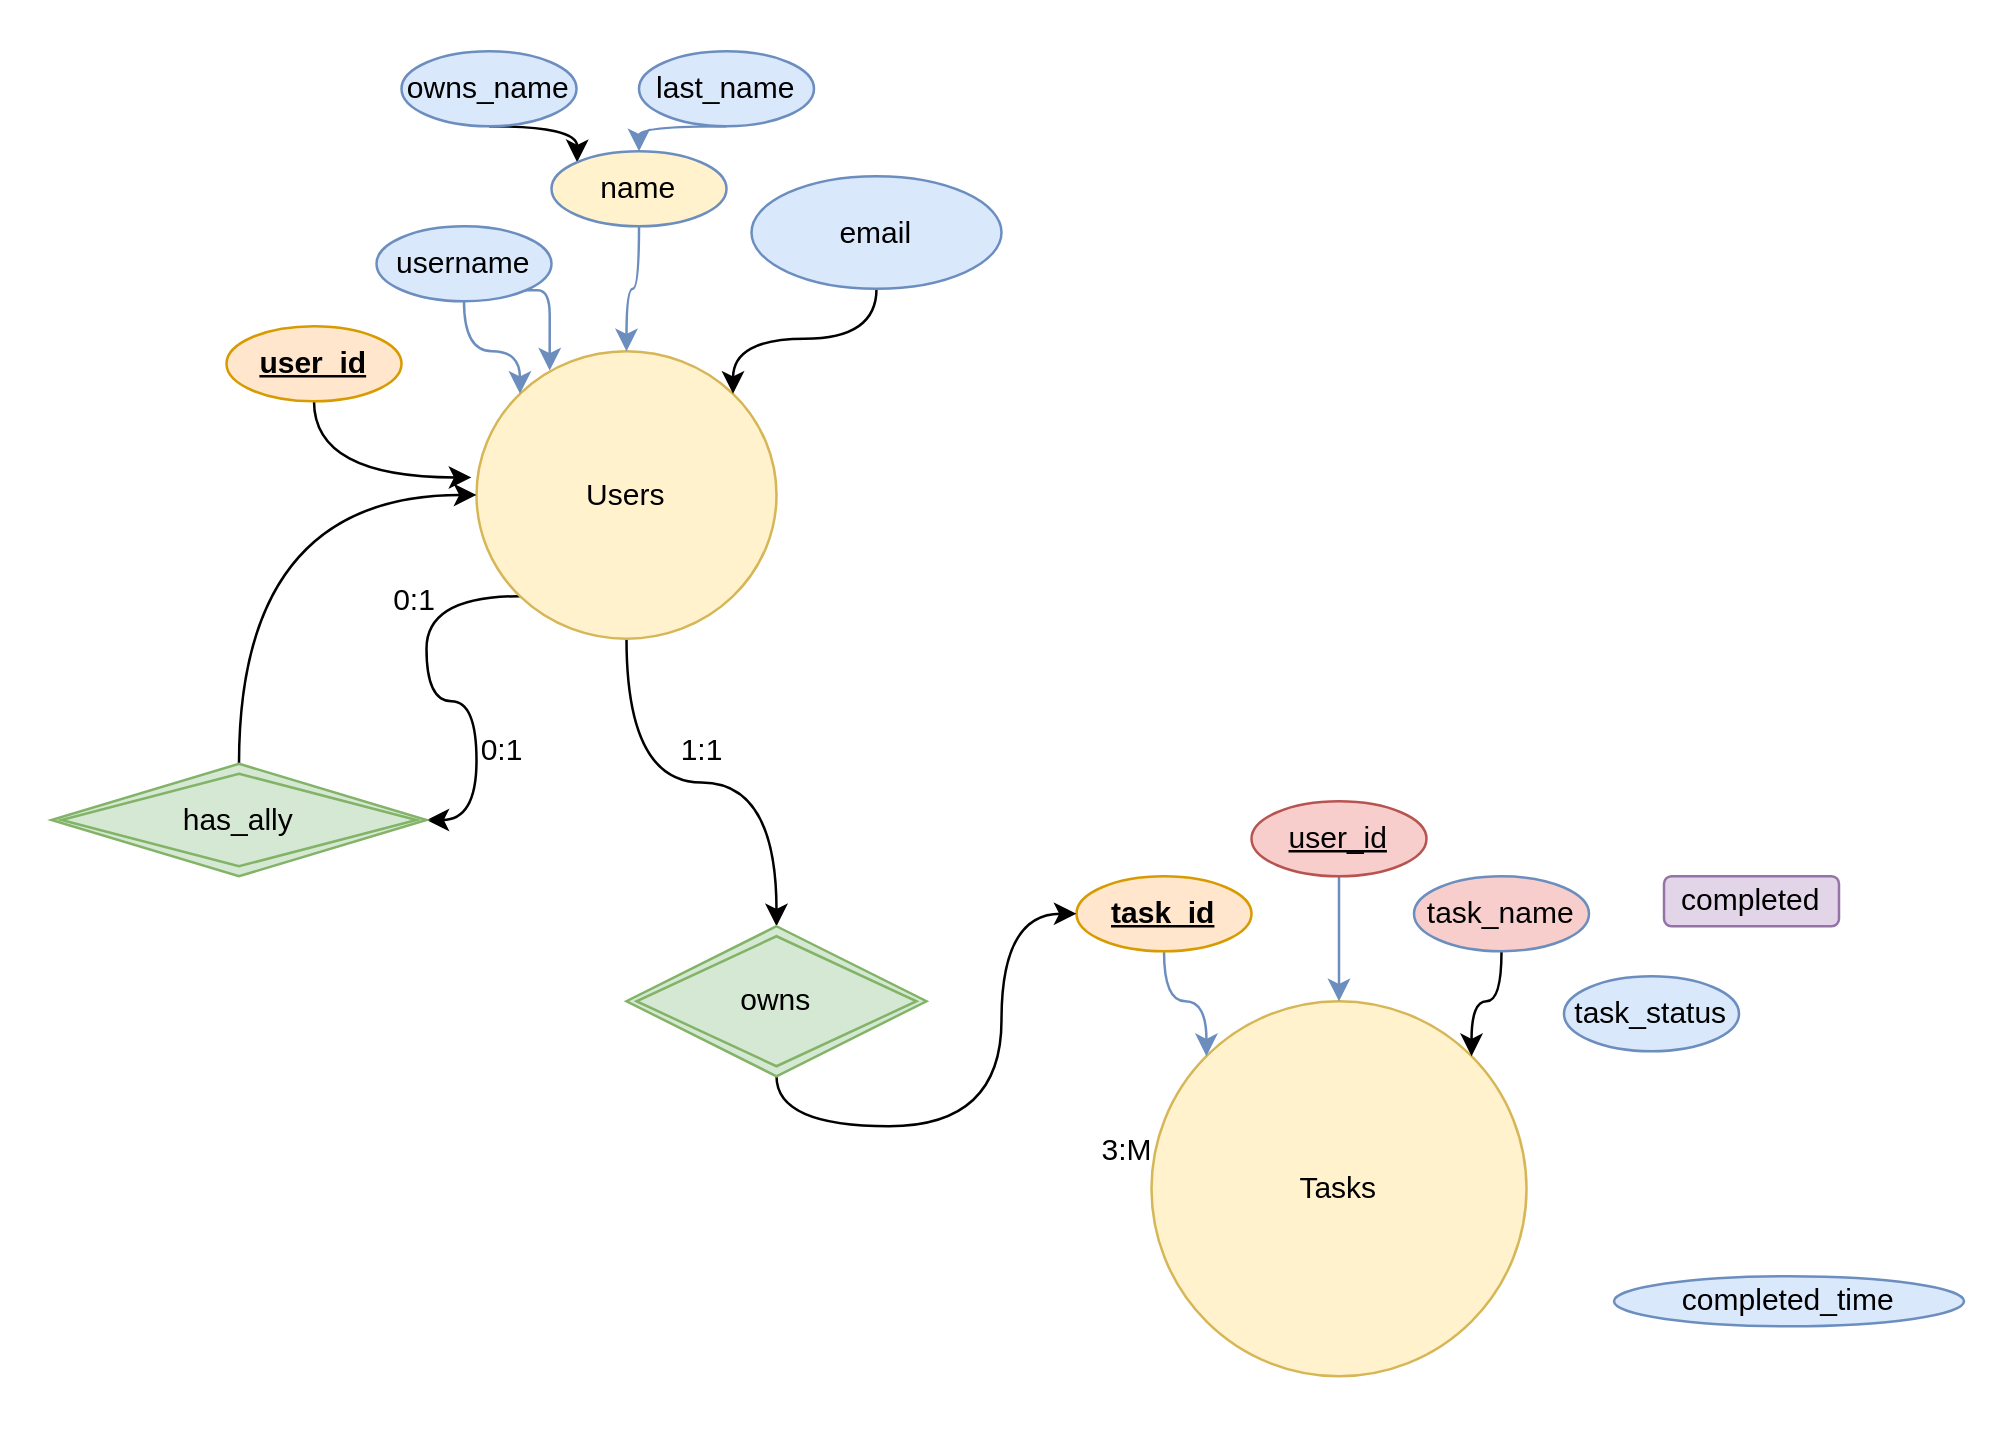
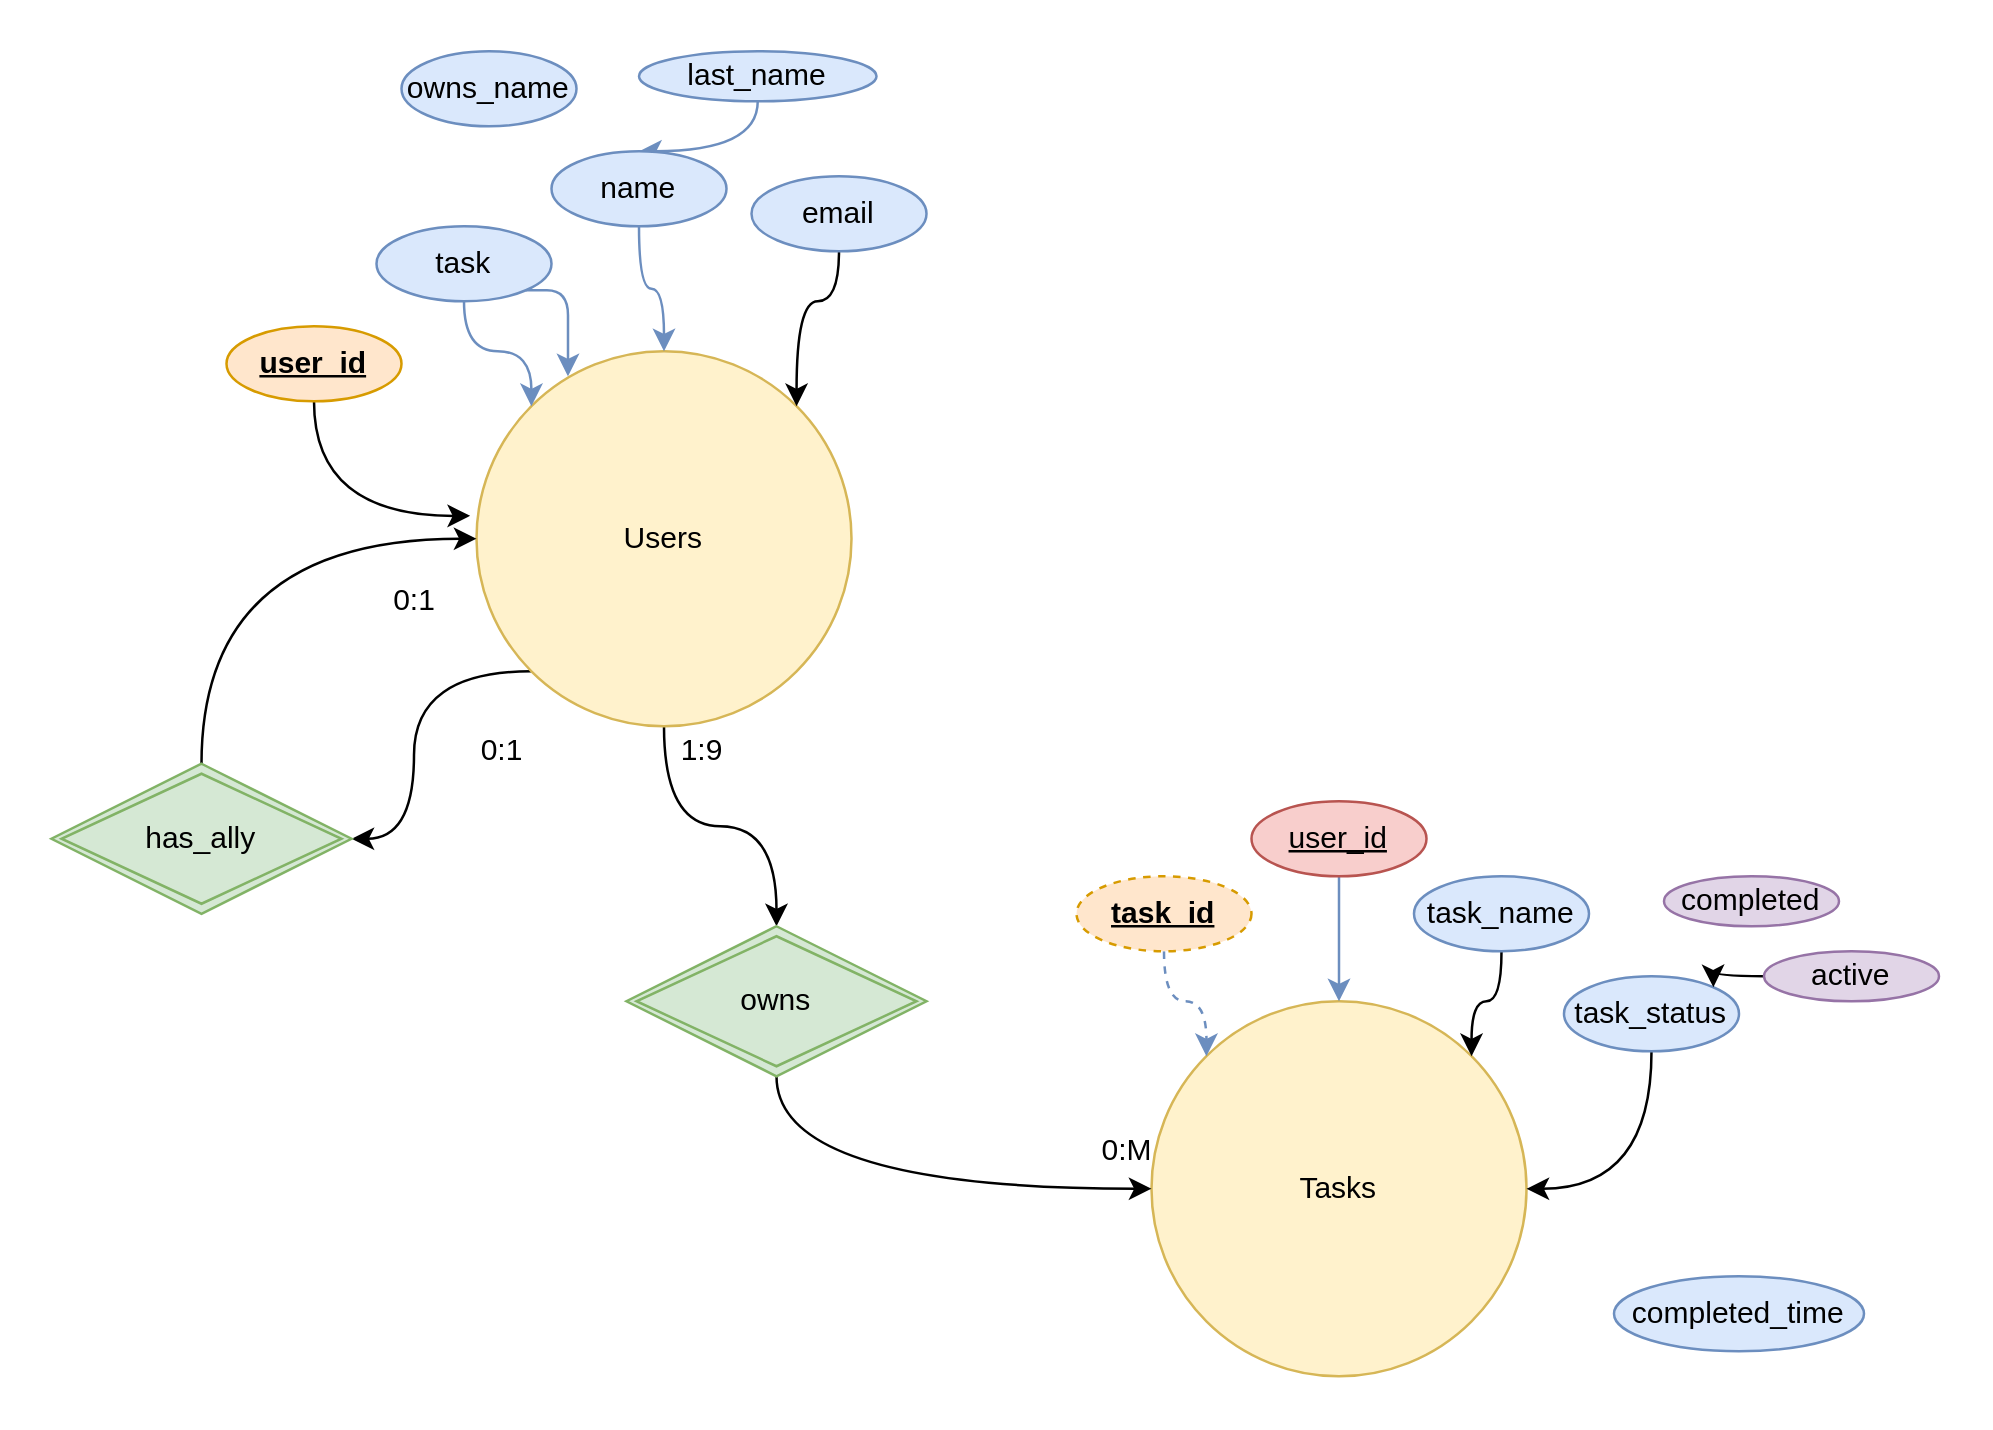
(726, 89) -> (758, 76)
(539, 129) -> none
(639, 189) -> (639, 189)
(876, 233) -> (839, 214)
(464, 264) -> (464, 264)
(626, 495) -> (664, 539)
(703, 751) -> (703, 751)
(239, 820) -> (201, 839)
(1751, 901) -> (1751, 901)
(1164, 914) -> (1164, 914)
(1501, 914) -> (1501, 914)
none -> (1739, 976)
none -> (1851, 976)
(1177, 999) -> (1177, 999)
(973, 1100) -> (939, 1176)
none -> (1629, 1147)
(1128, 1151) -> (1128, 1151)
(1789, 1301) -> (1739, 1314)
